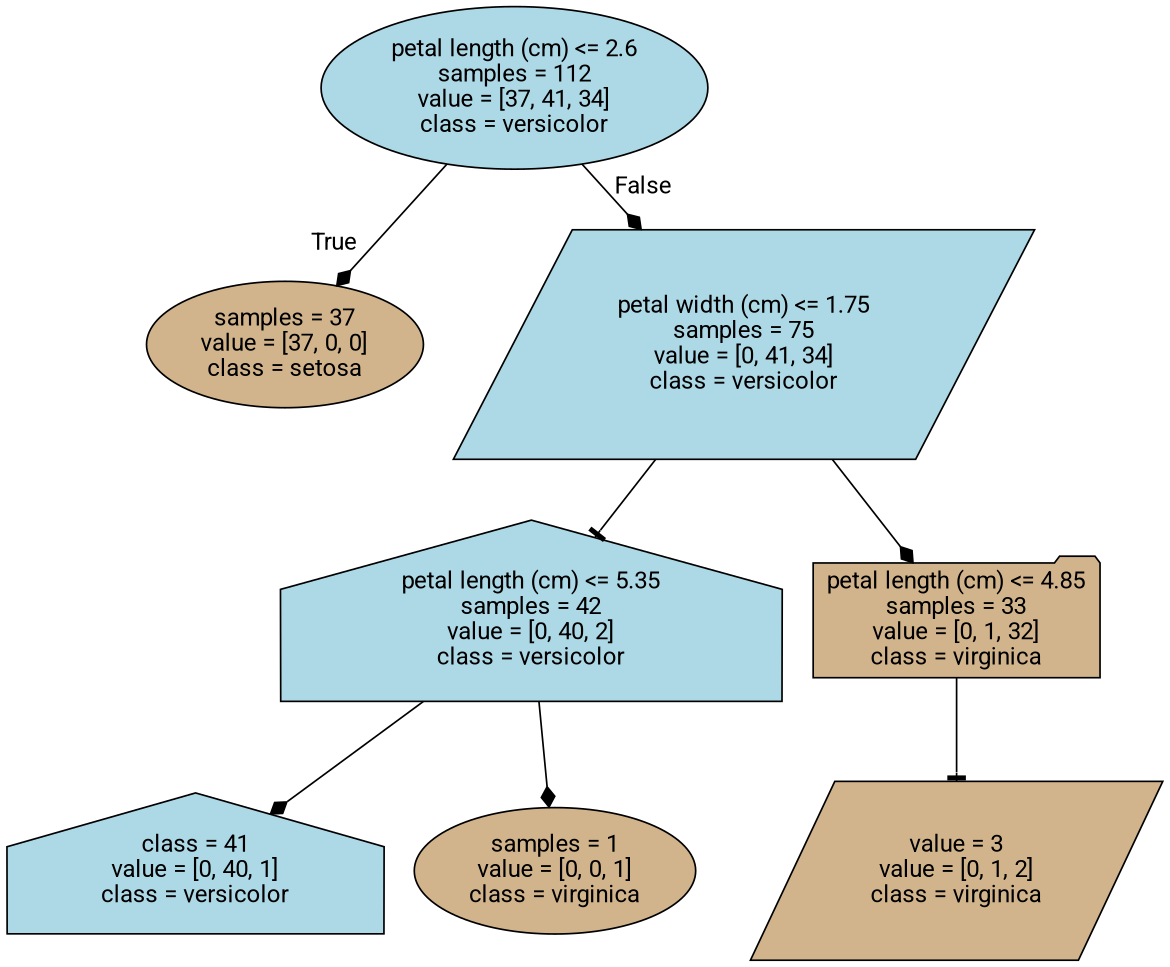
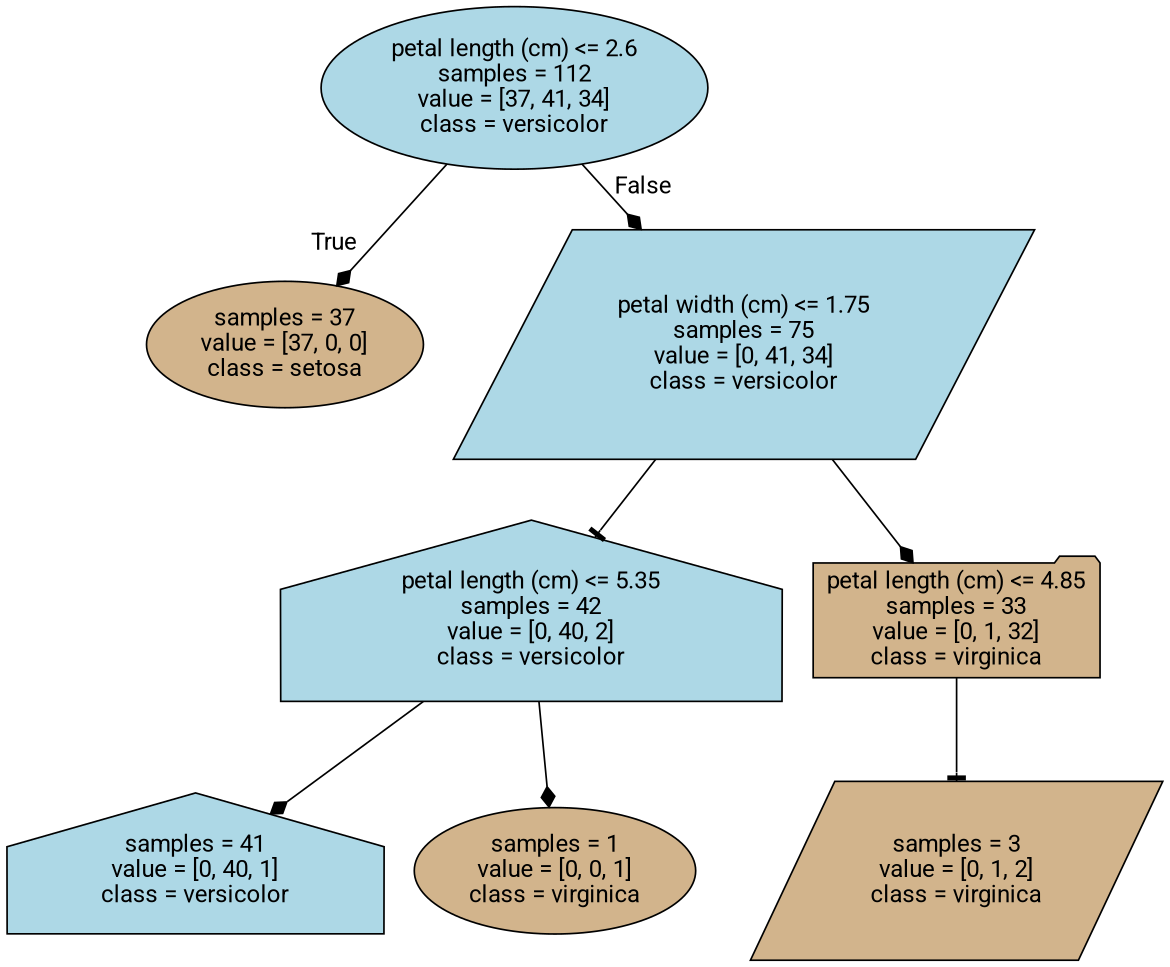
(196, 871) -> (196, 871)
(957, 871) -> (957, 871)
